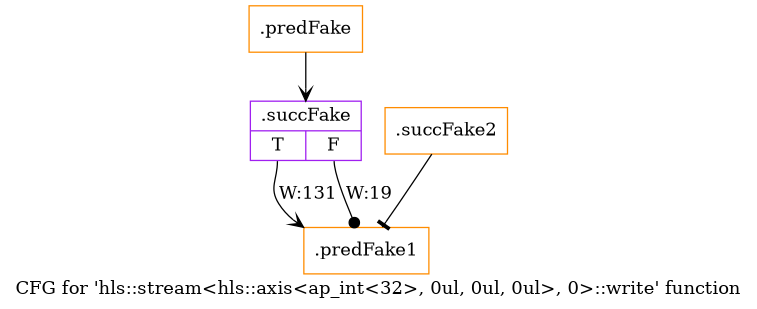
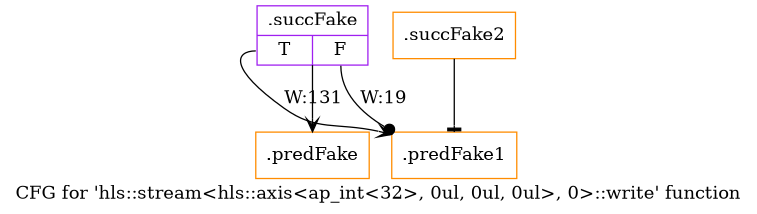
(306, 70) -> (312, 92)
